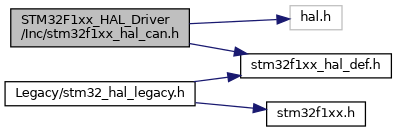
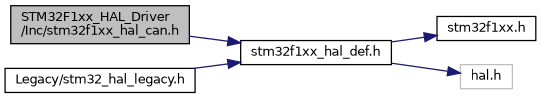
(233, 22) -> (419, 67)
(224, 105) -> (408, 40)
